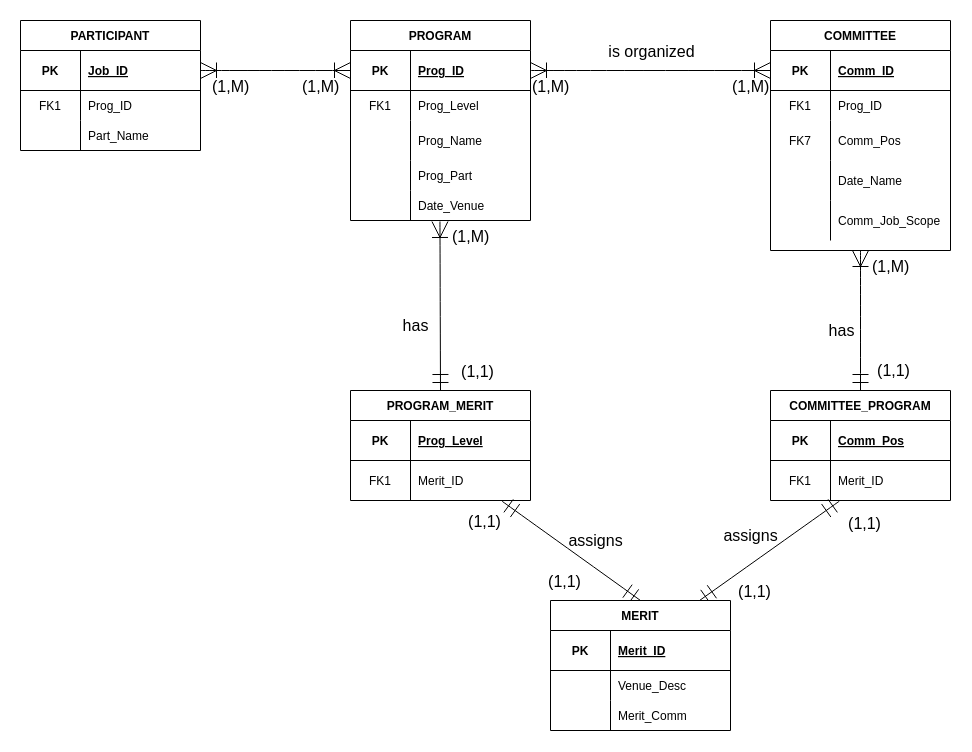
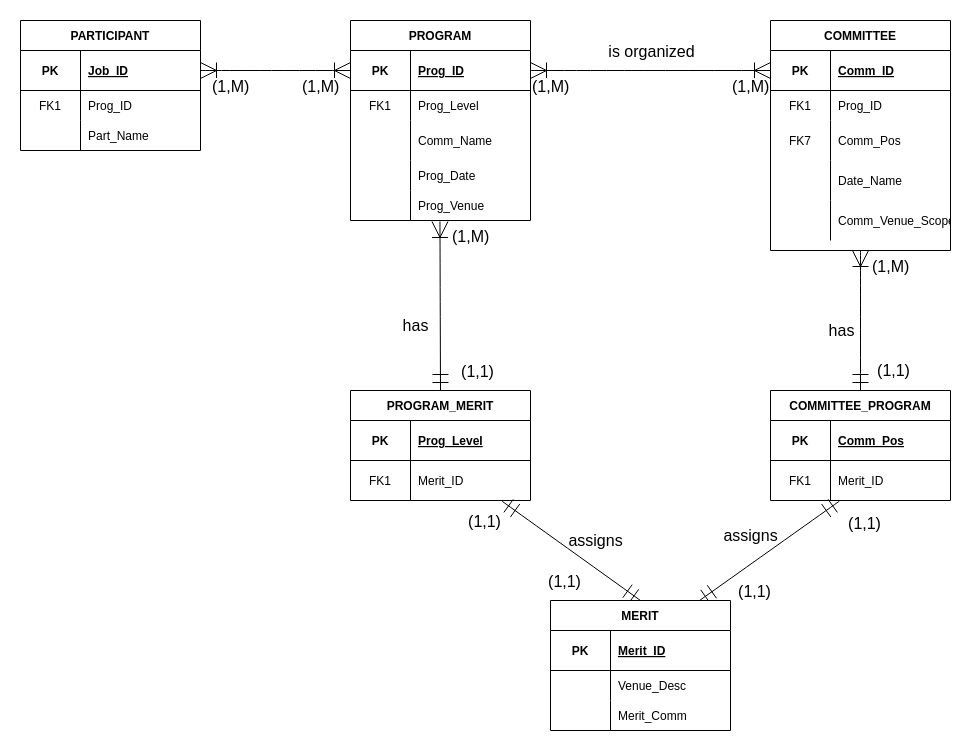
(448, 141) -> (448, 141)
(448, 176) -> (448, 176)
(452, 206) -> (452, 206)
(885, 221) -> (892, 221)
